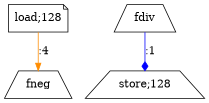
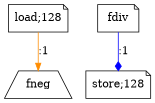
(145, 18) -> (118, 18)
(44, 51) -> (44, 51)
(145, 85) -> (118, 85)
